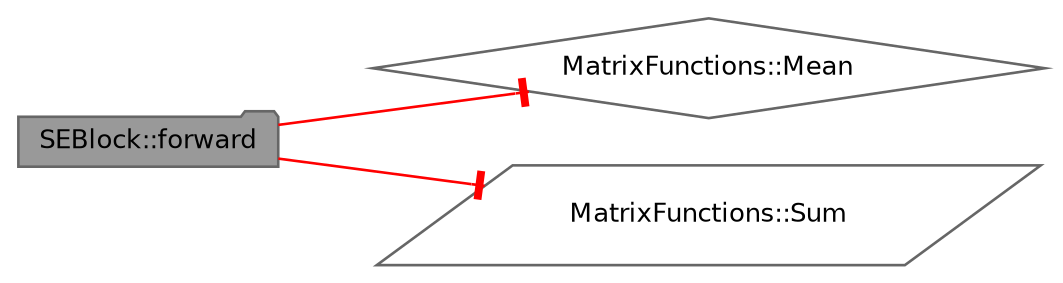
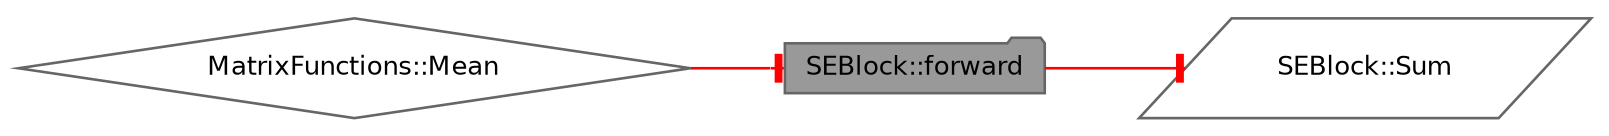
(397, 109) -> (731, 68)
(709, 215) -> (1365, 68)
